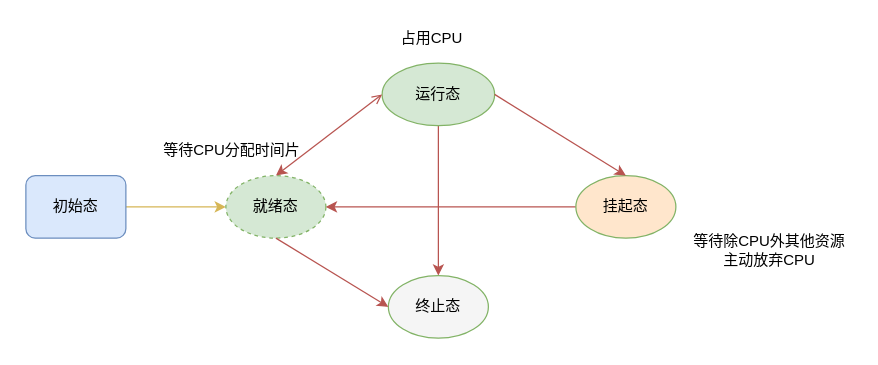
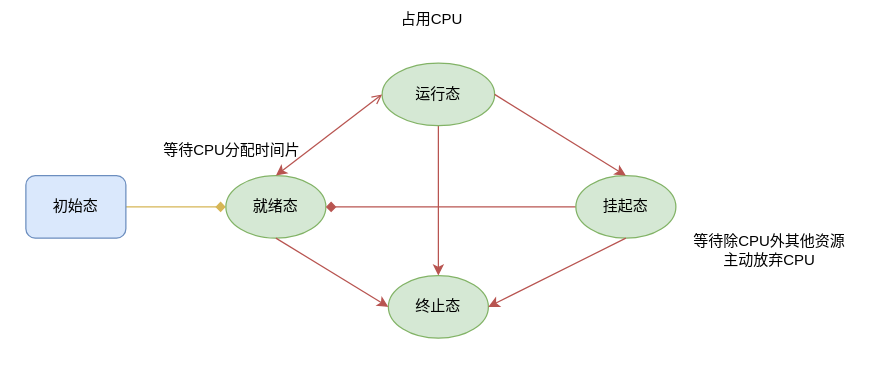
(432, 38) -> (432, 19)
(216, 207) -> (215, 207)
(276, 207) -> (276, 207)
(336, 207) -> (336, 207)
(626, 207) -> (626, 207)
none -> (561, 270)
(438, 307) -> (438, 307)
